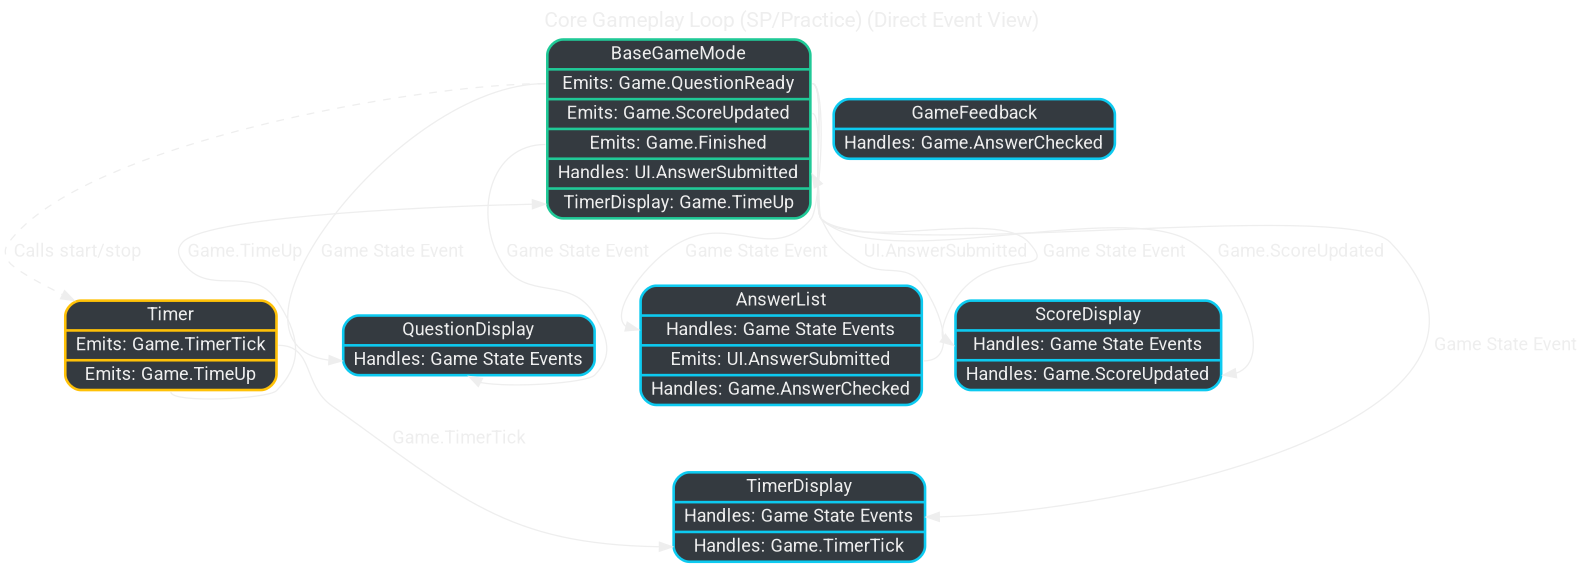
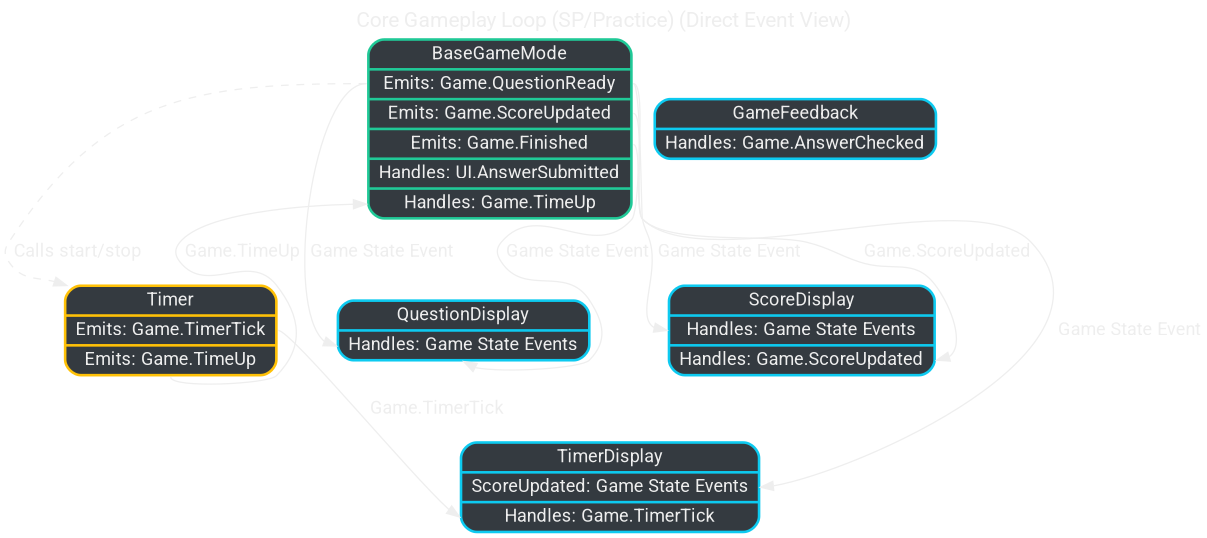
(679, 203) -> (500, 203)
(781, 345) -> none
(799, 516) -> (610, 487)
